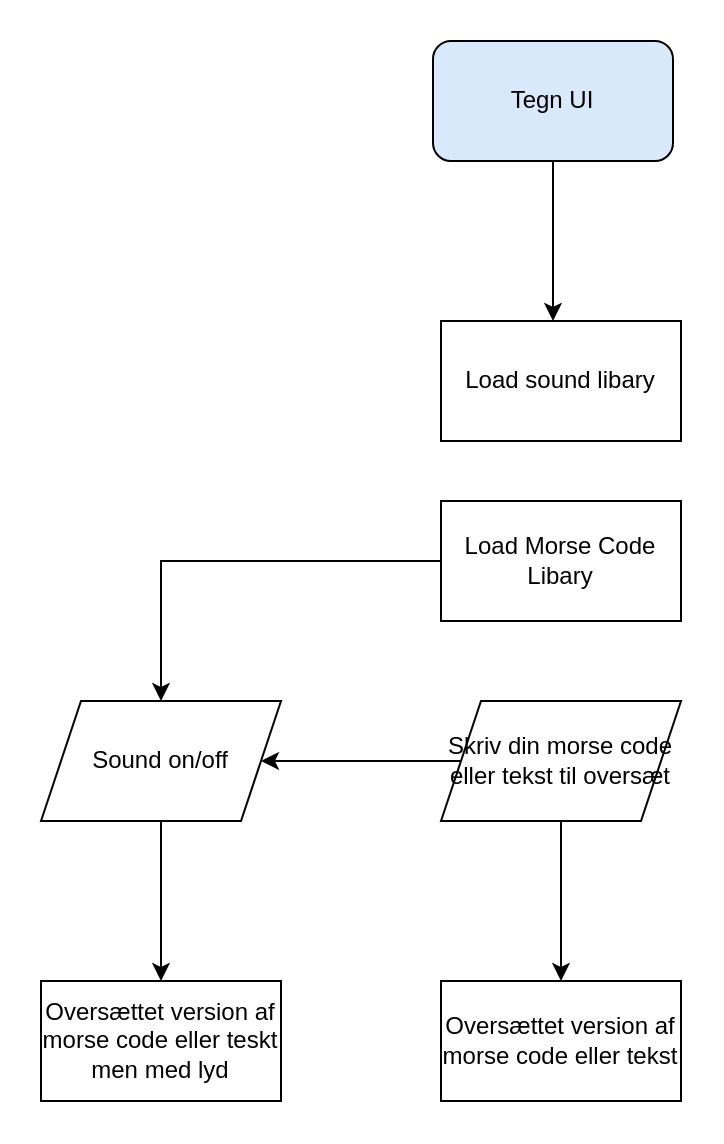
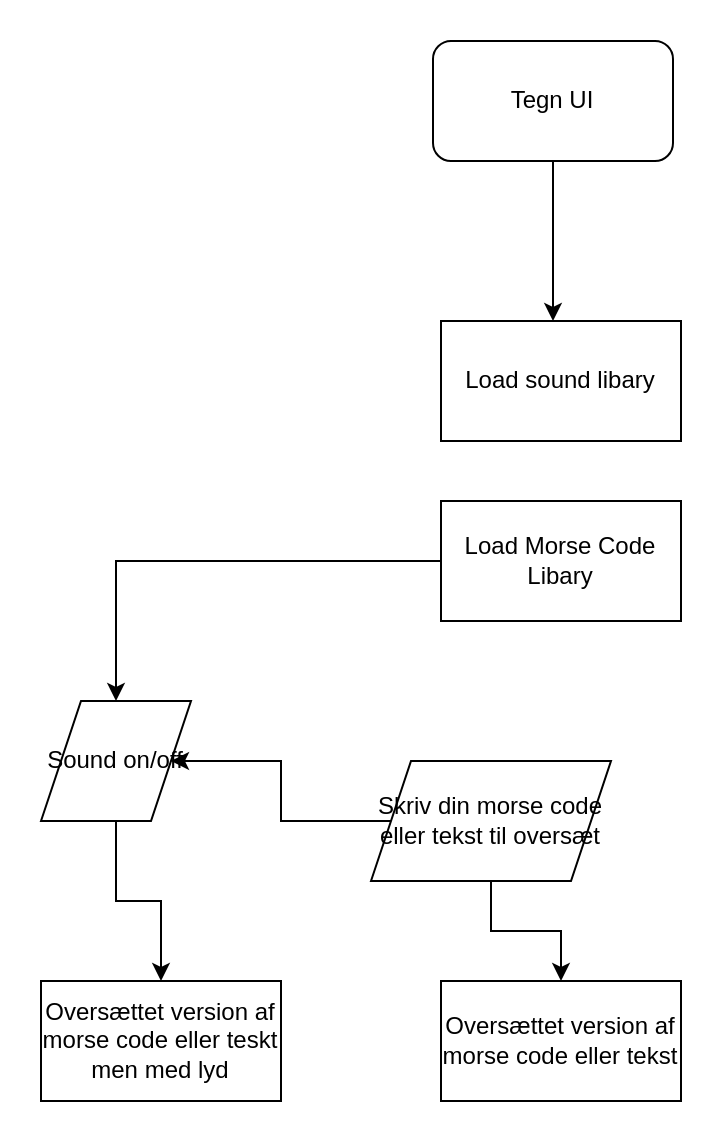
(553, 101) -> (553, 101)
(161, 761) -> (116, 761)
(561, 761) -> (491, 821)
